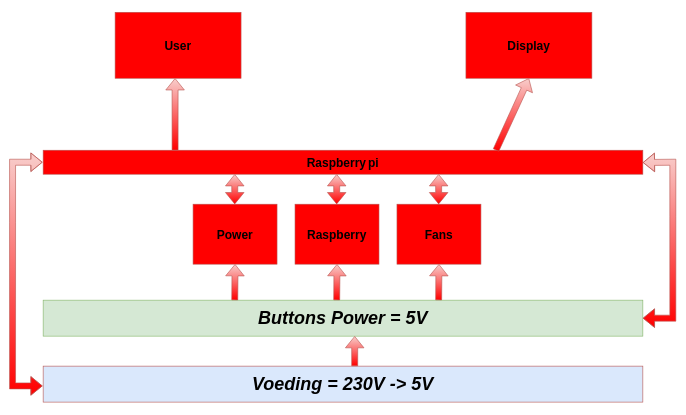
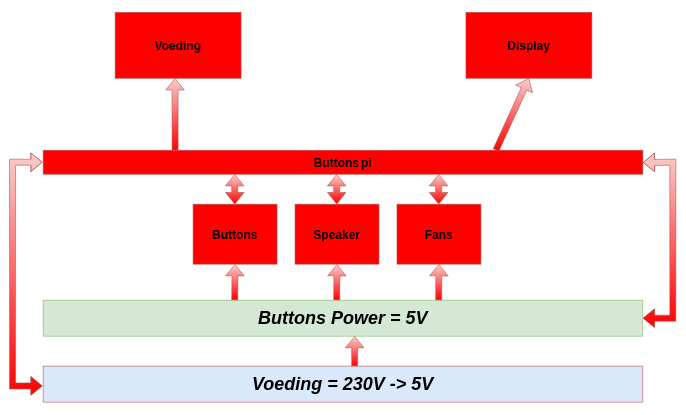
(178, 45) -> (178, 45)
(343, 162) -> (343, 162)
(235, 234) -> (235, 234)
(337, 234) -> (337, 234)
